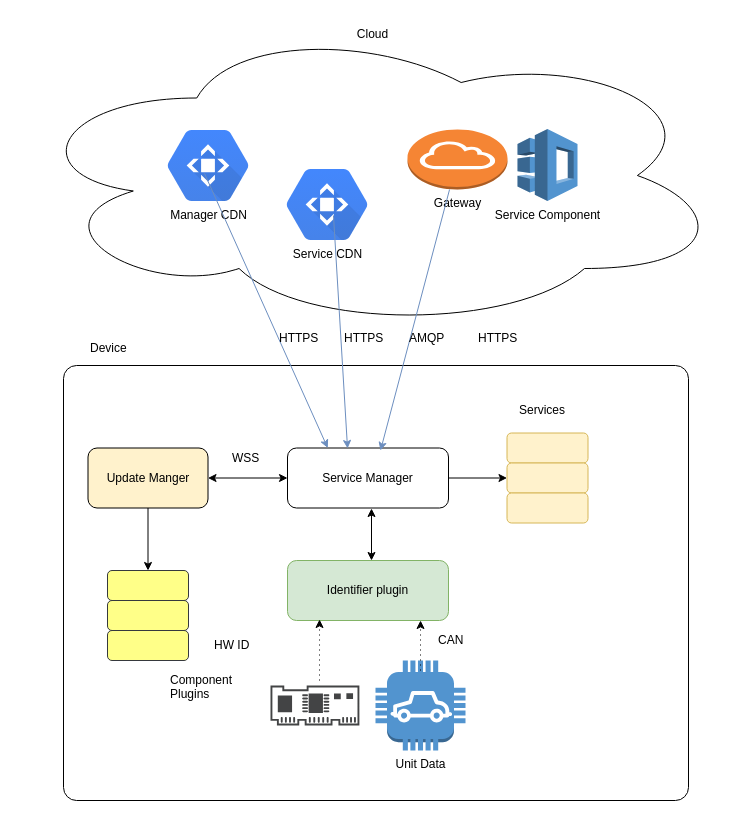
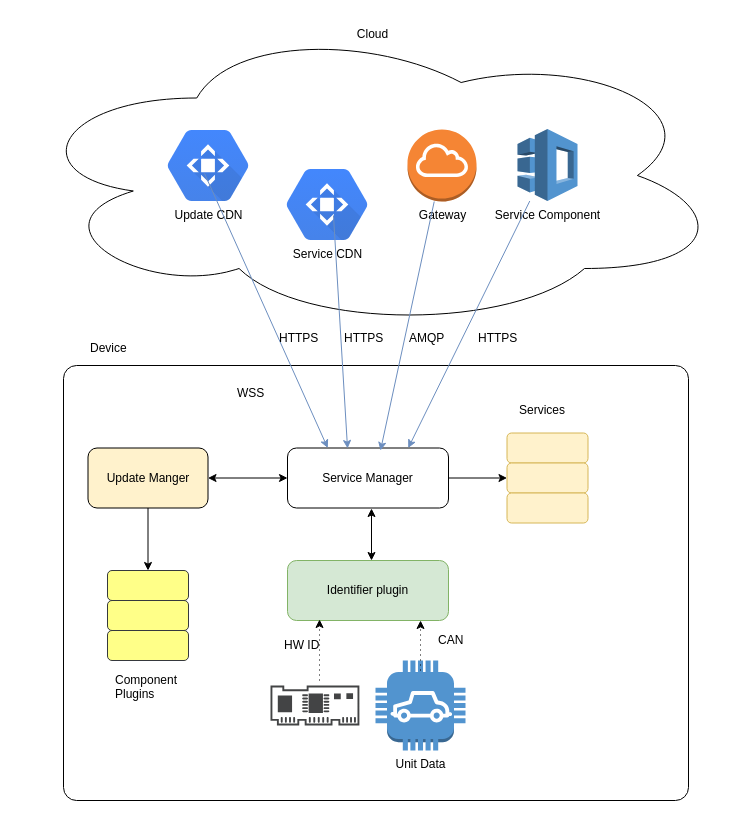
(458, 160) -> (442, 166)
(209, 216) -> (209, 216)
none -> (470, 322)
(251, 458) -> (256, 393)
(237, 646) -> (307, 646)
(208, 686) -> (153, 686)
